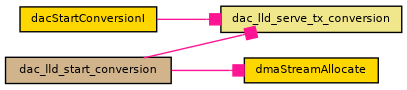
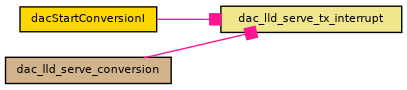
(311, 19) -> (311, 19)
(88, 70) -> (88, 70)
(311, 70) -> none
